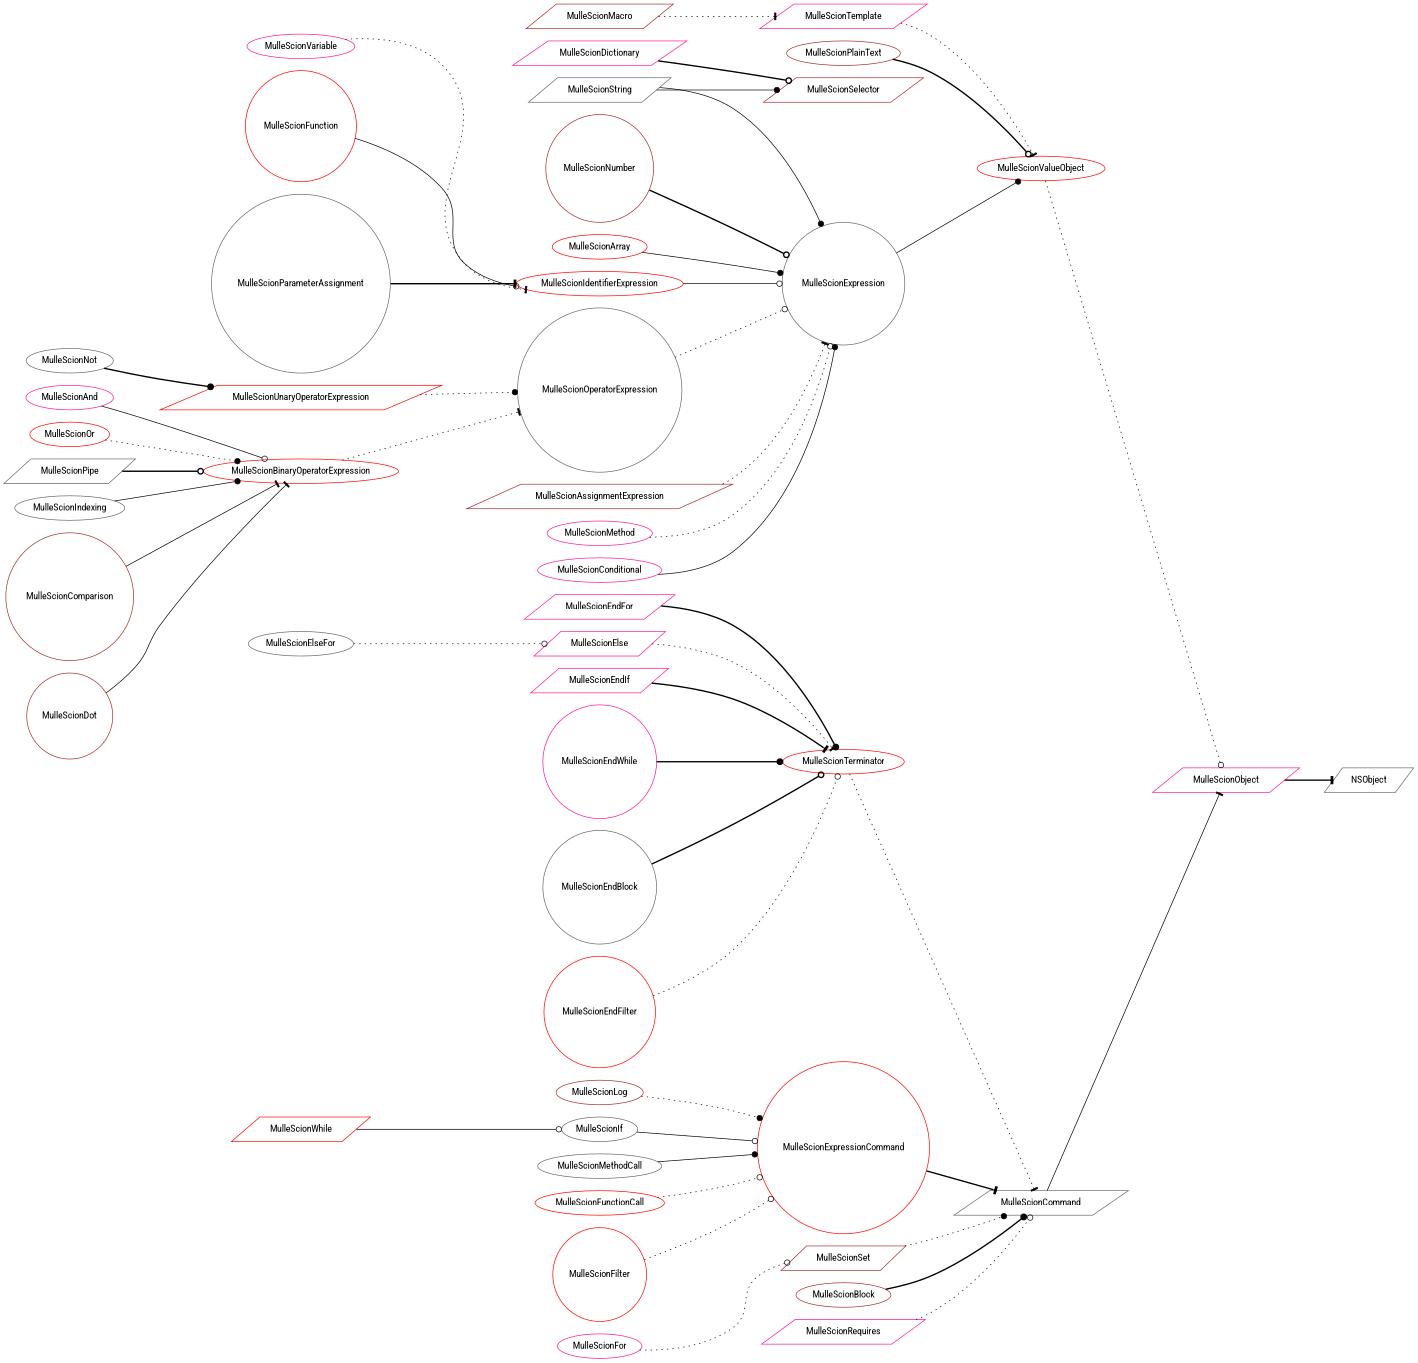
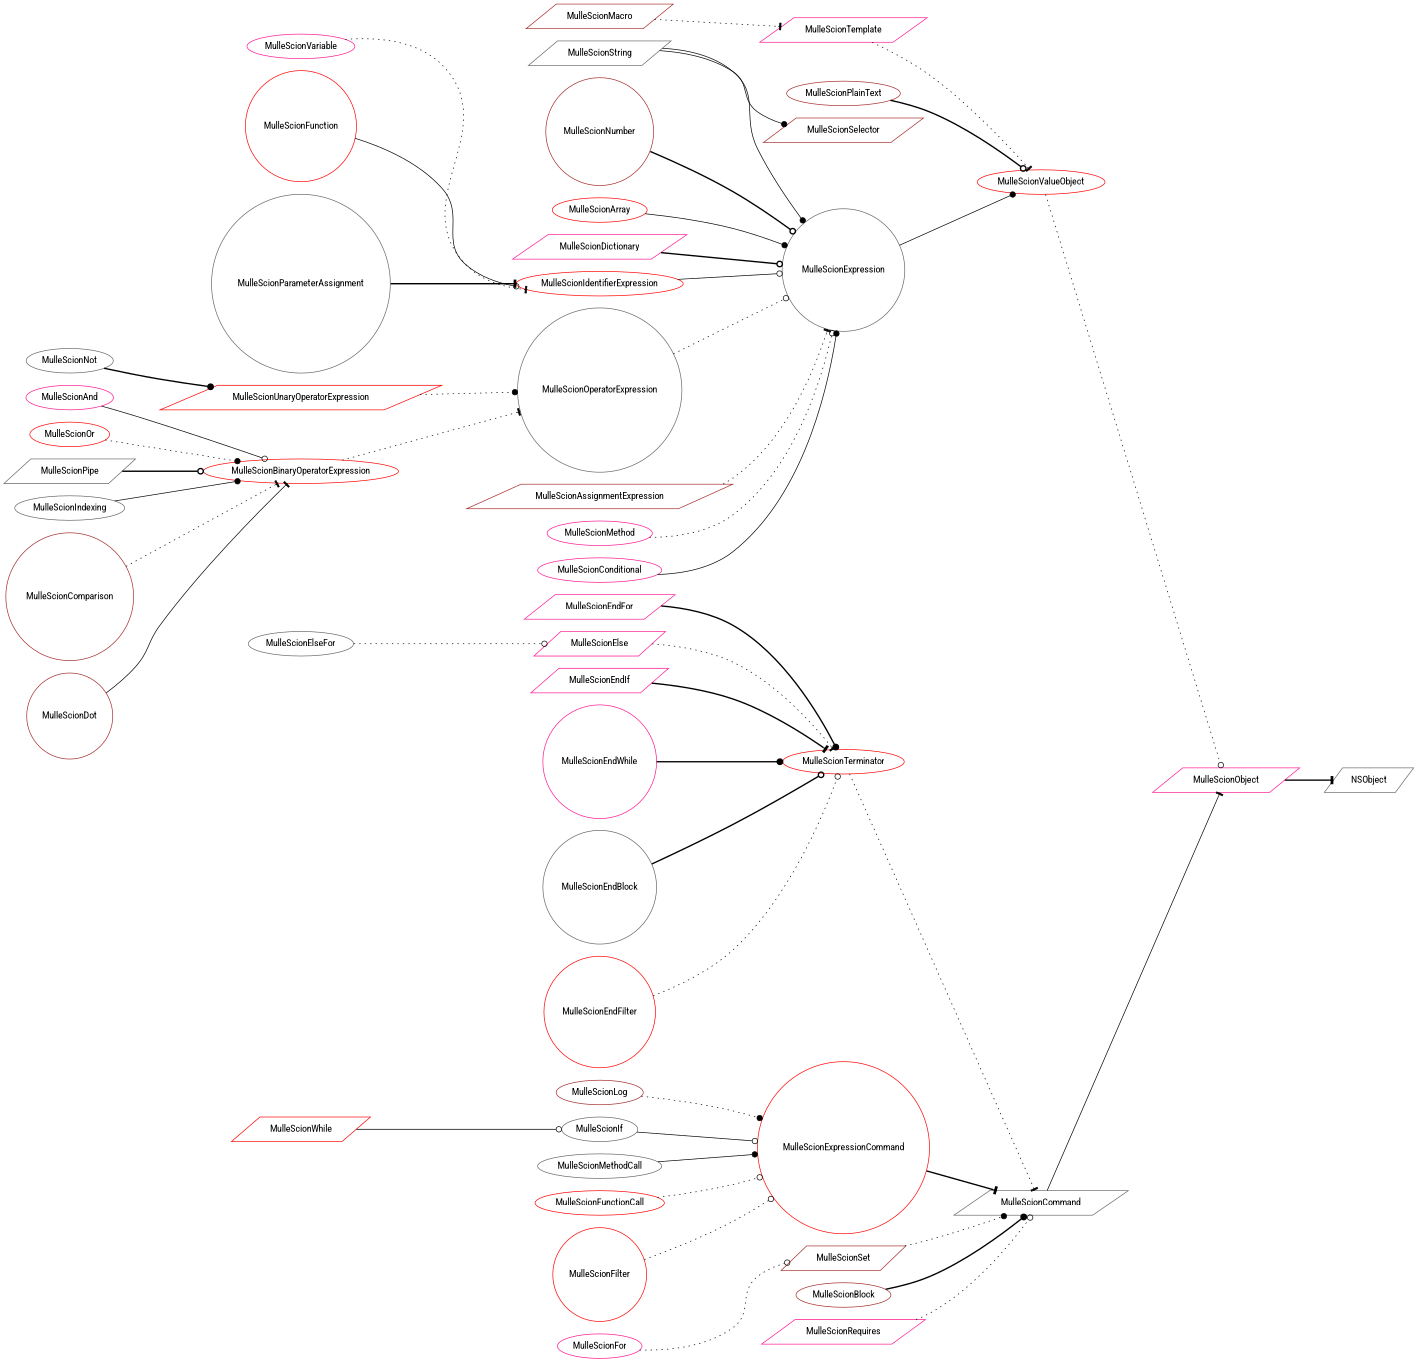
(722, 70) -> (719, 258)
(201, 526) -> (201, 526)
